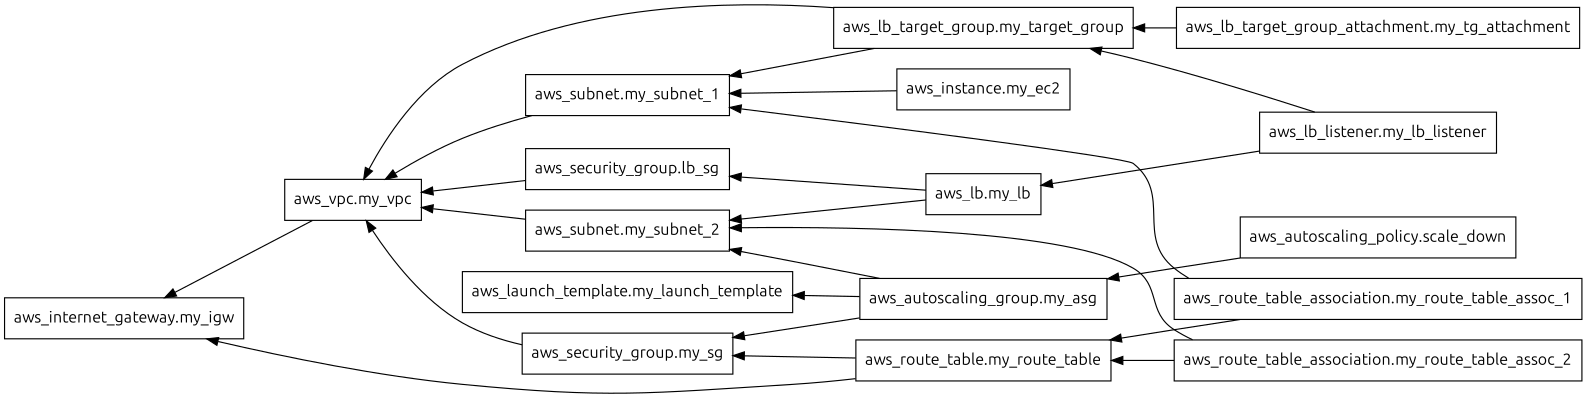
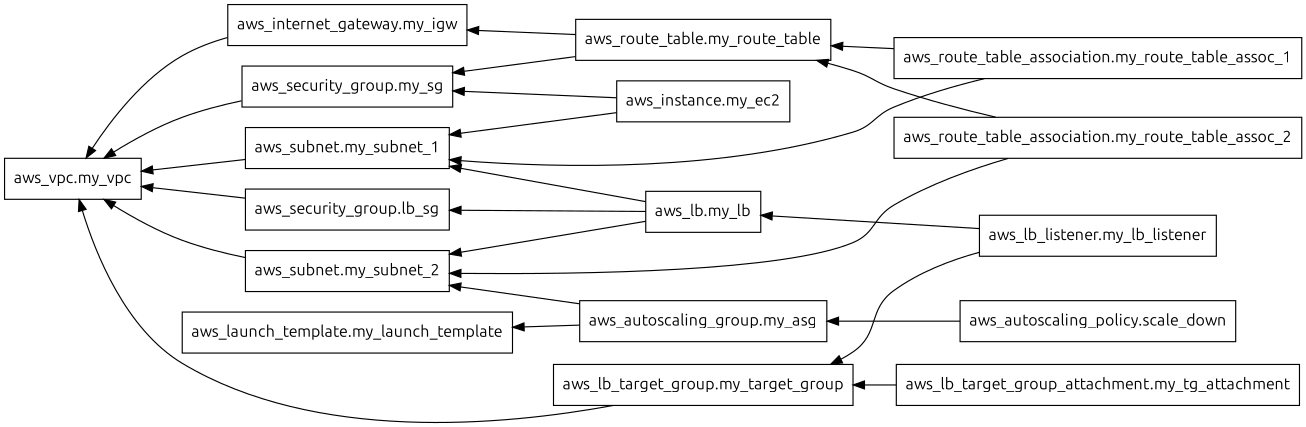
(808, 61) -> (553, 185)
(244, 256) -> (150, 80)
(802, 327) -> (540, 95)
